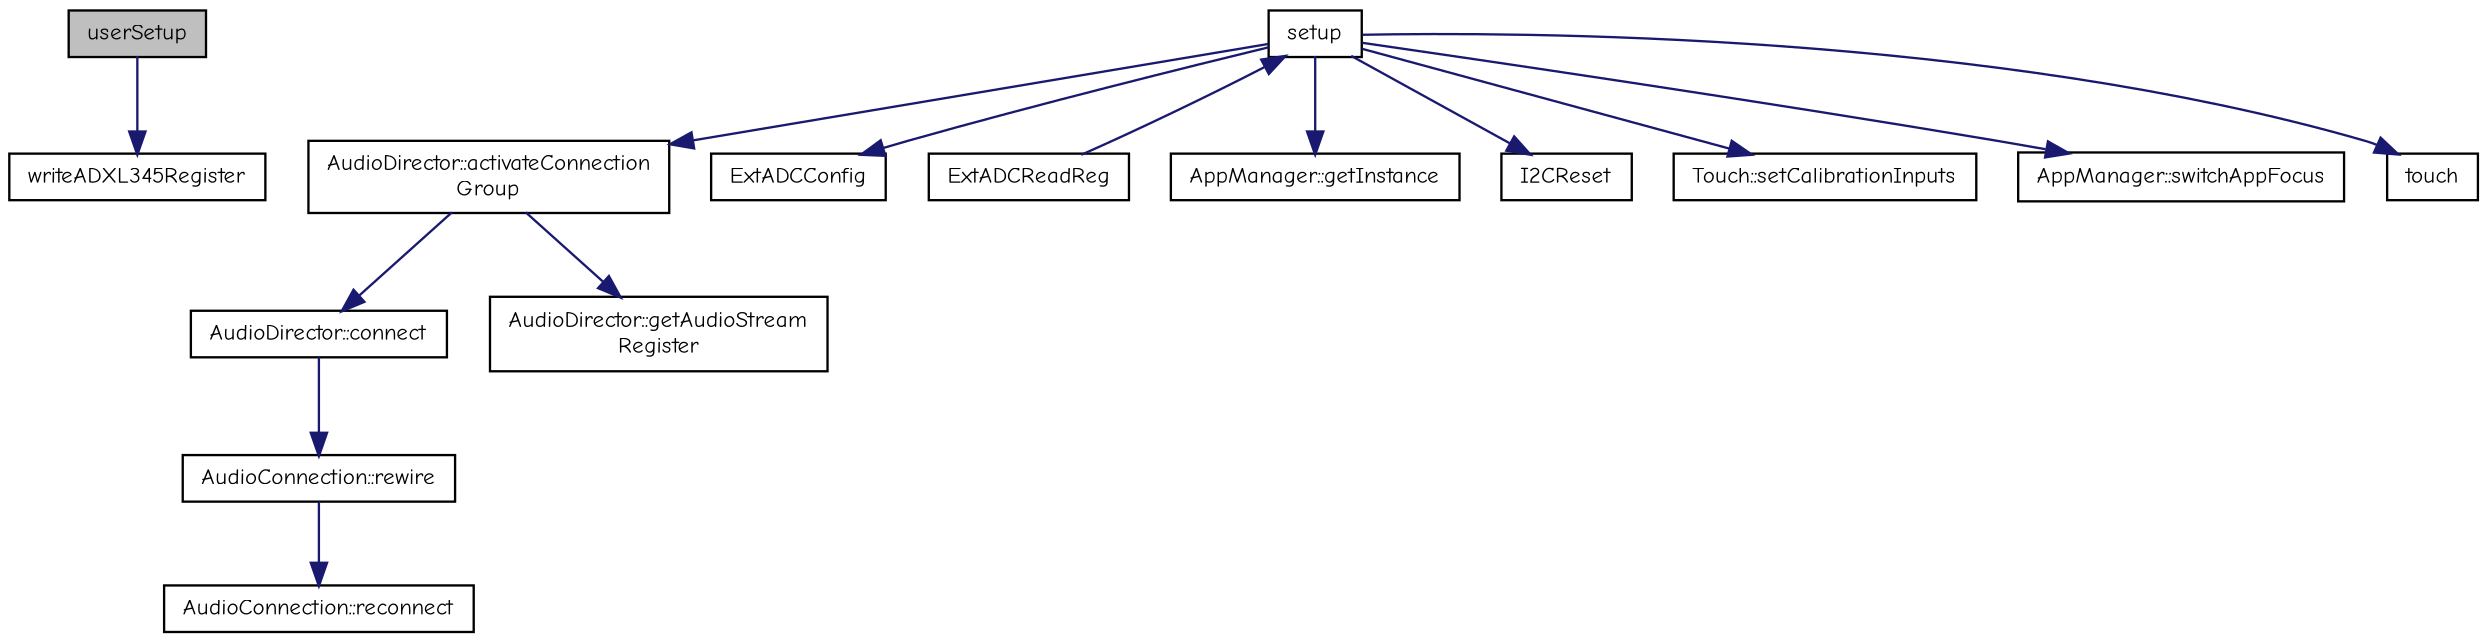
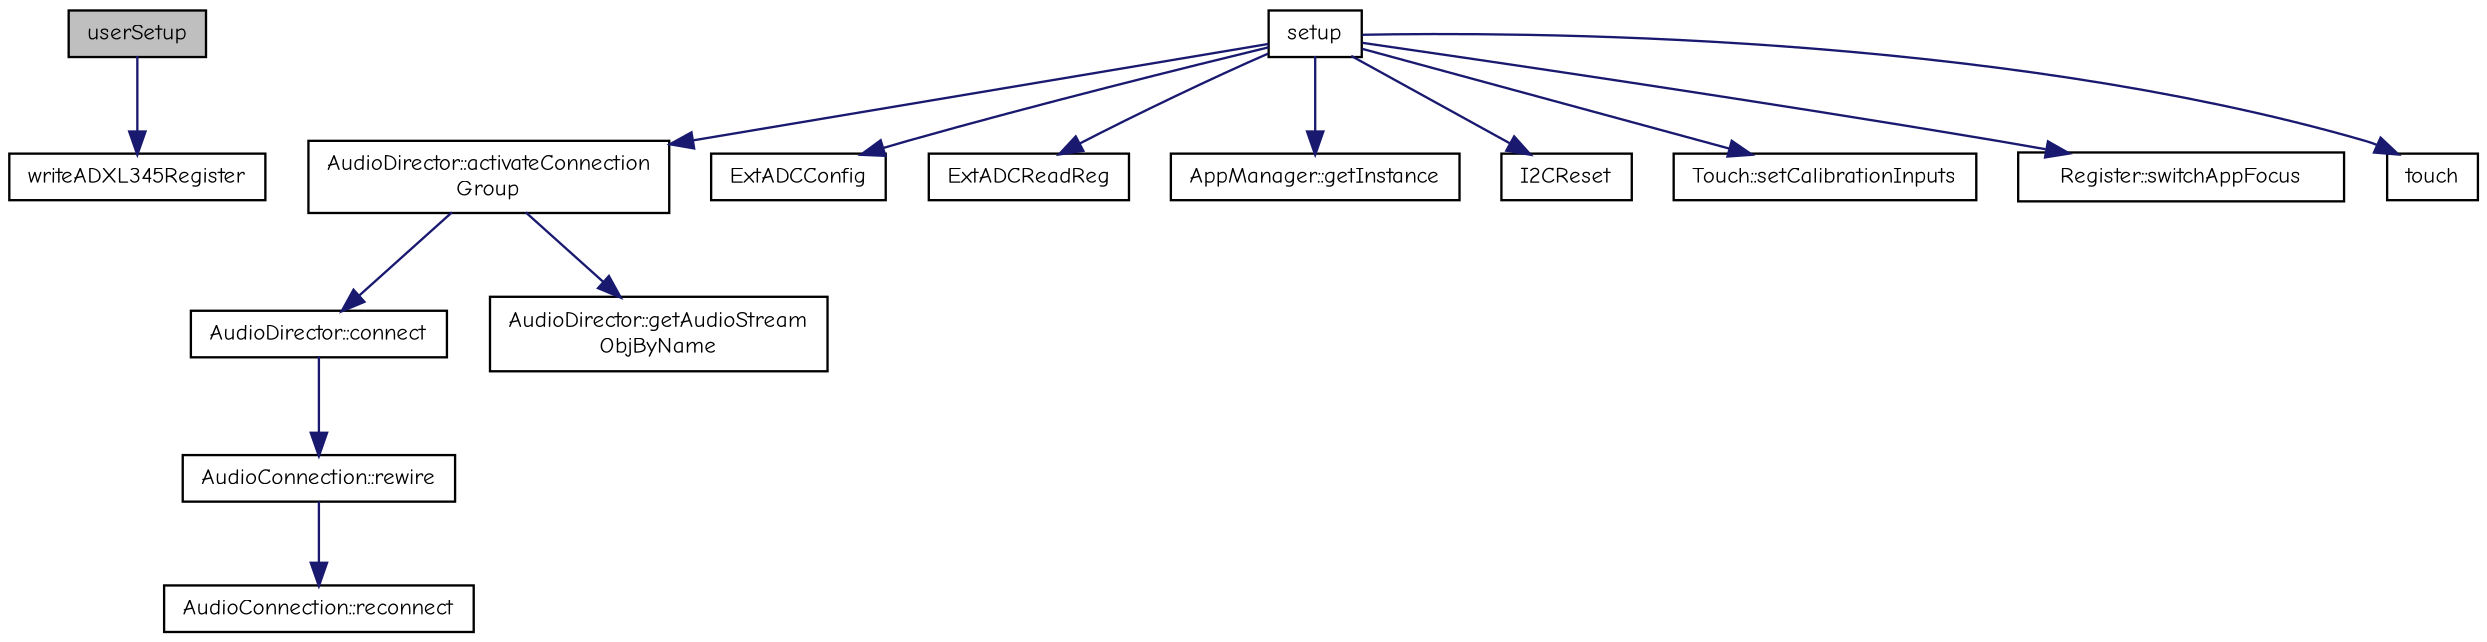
(1174, 112) -> (1173, 97)
(2181, 177) -> (2181, 177)
(659, 334) -> (659, 334)
